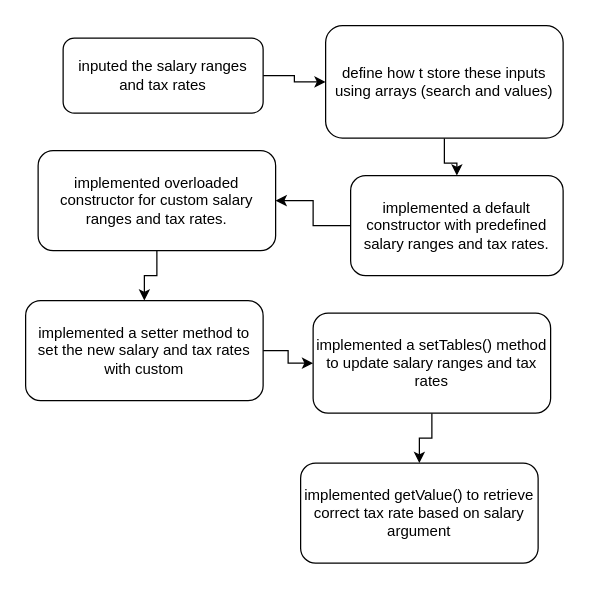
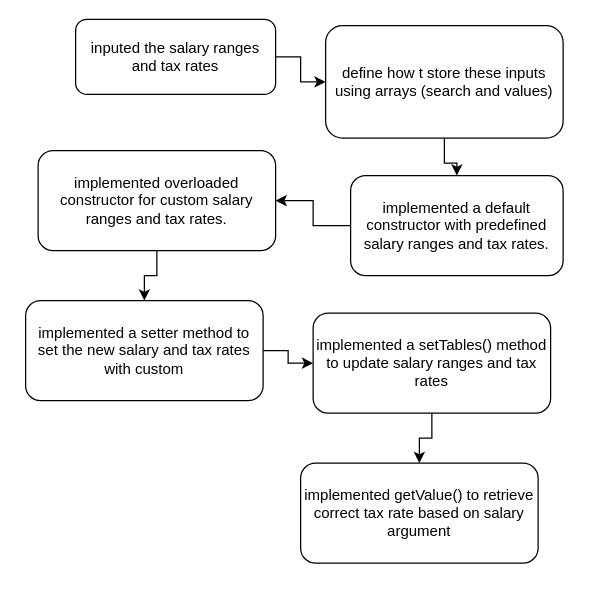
(163, 76) -> (176, 57)
